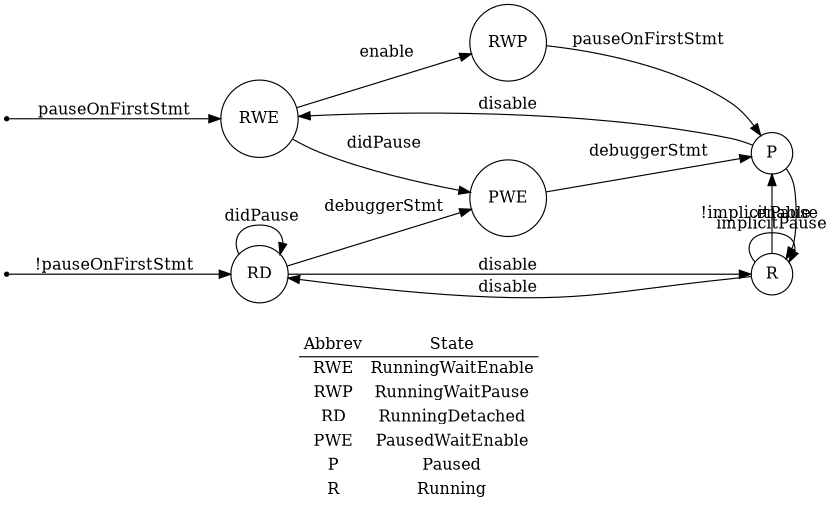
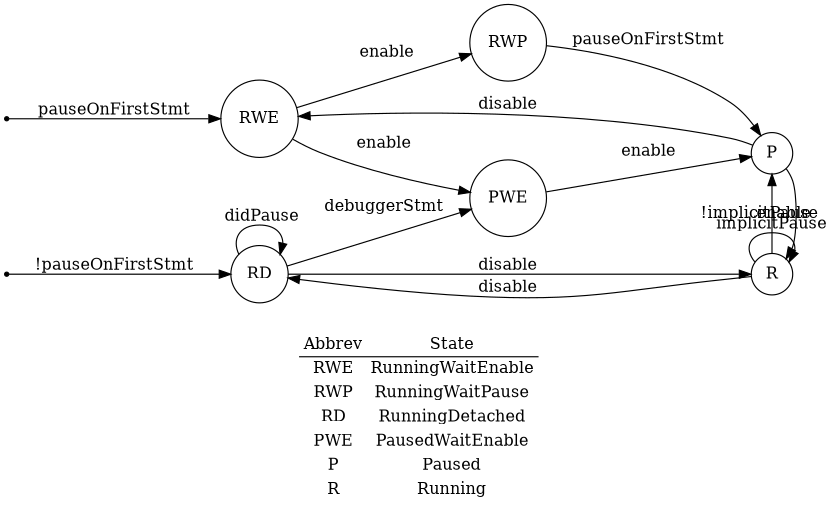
(384, 144) -> (384, 144)
(649, 152) -> (649, 152)
